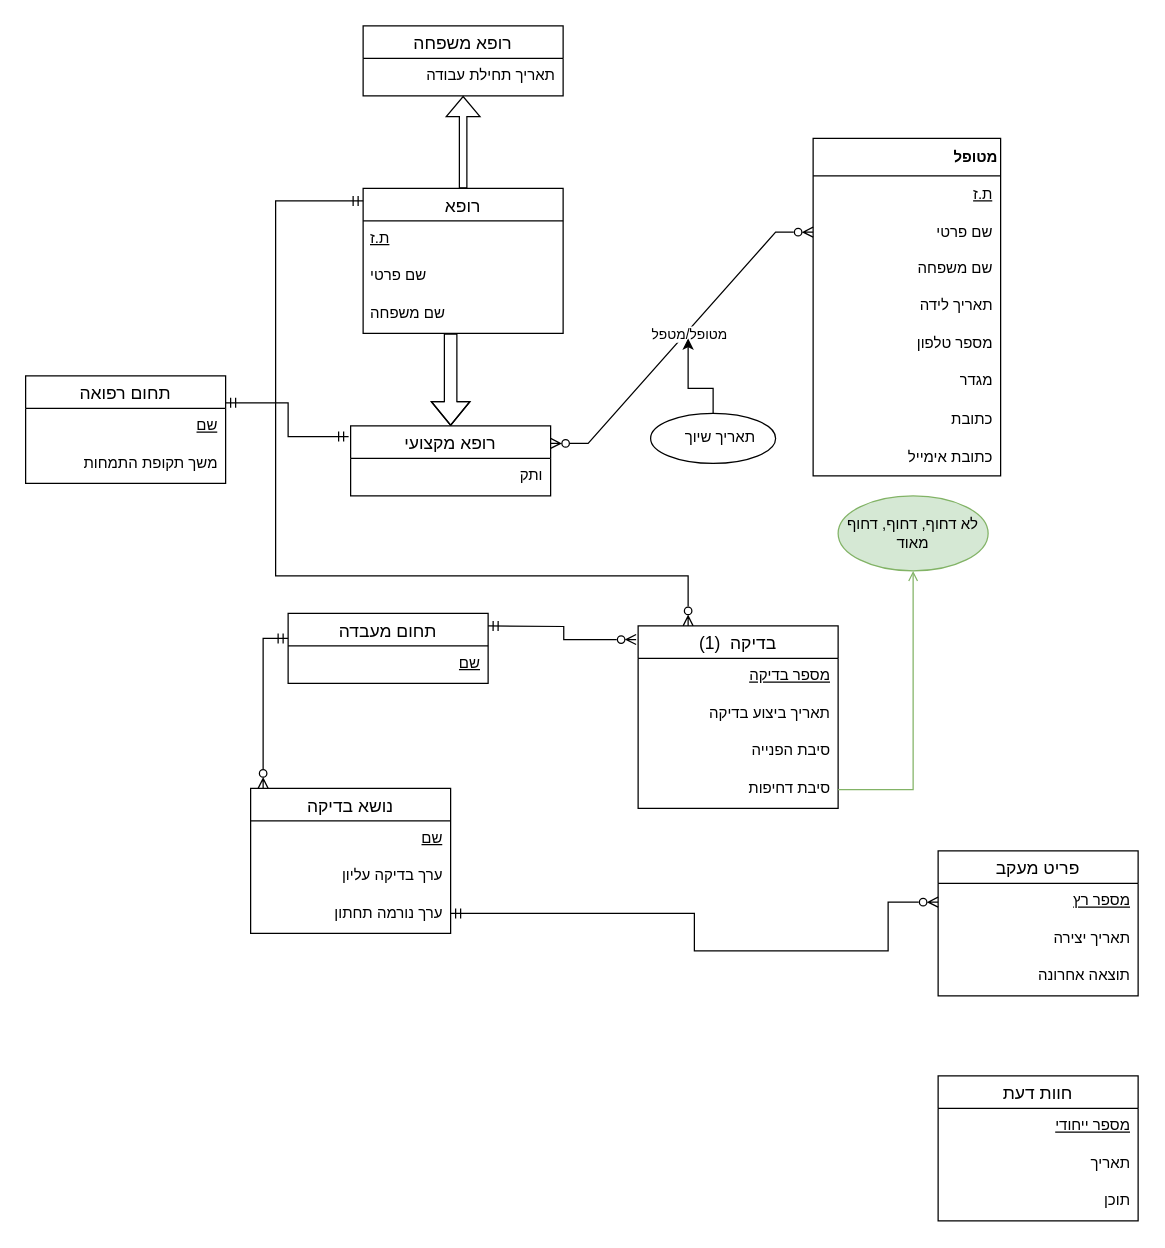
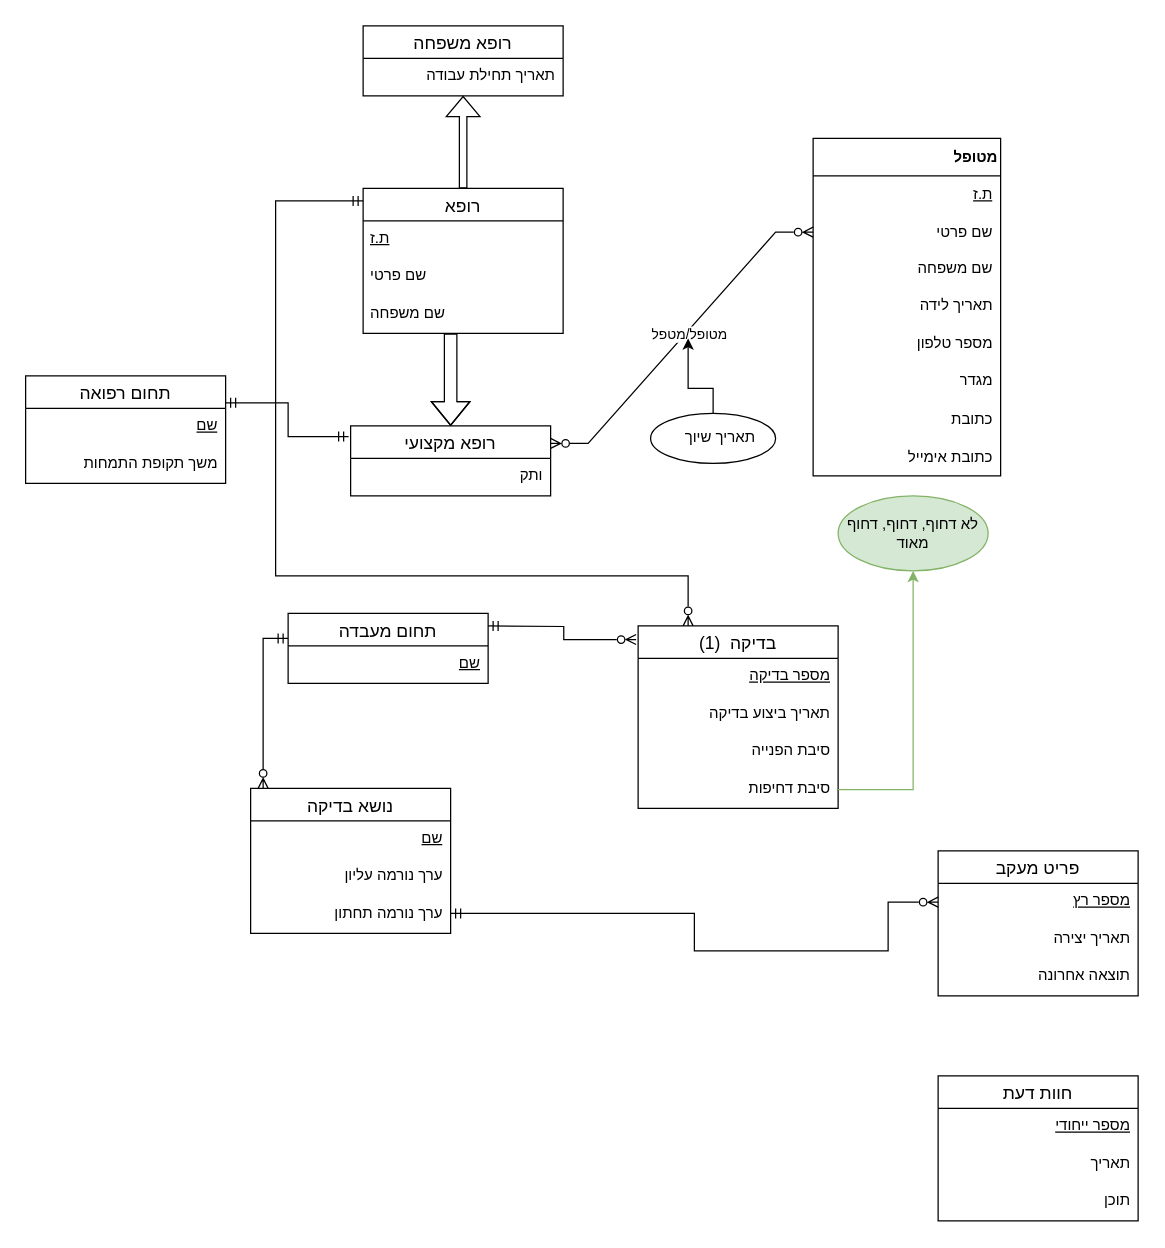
(913, 578) -> (913, 581)
(384, 876) -> (384, 876)
